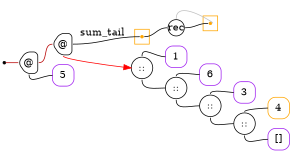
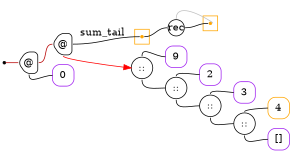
(176, 57) -> (176, 57)
(63, 75) -> (63, 75)
(210, 75) -> (210, 75)
